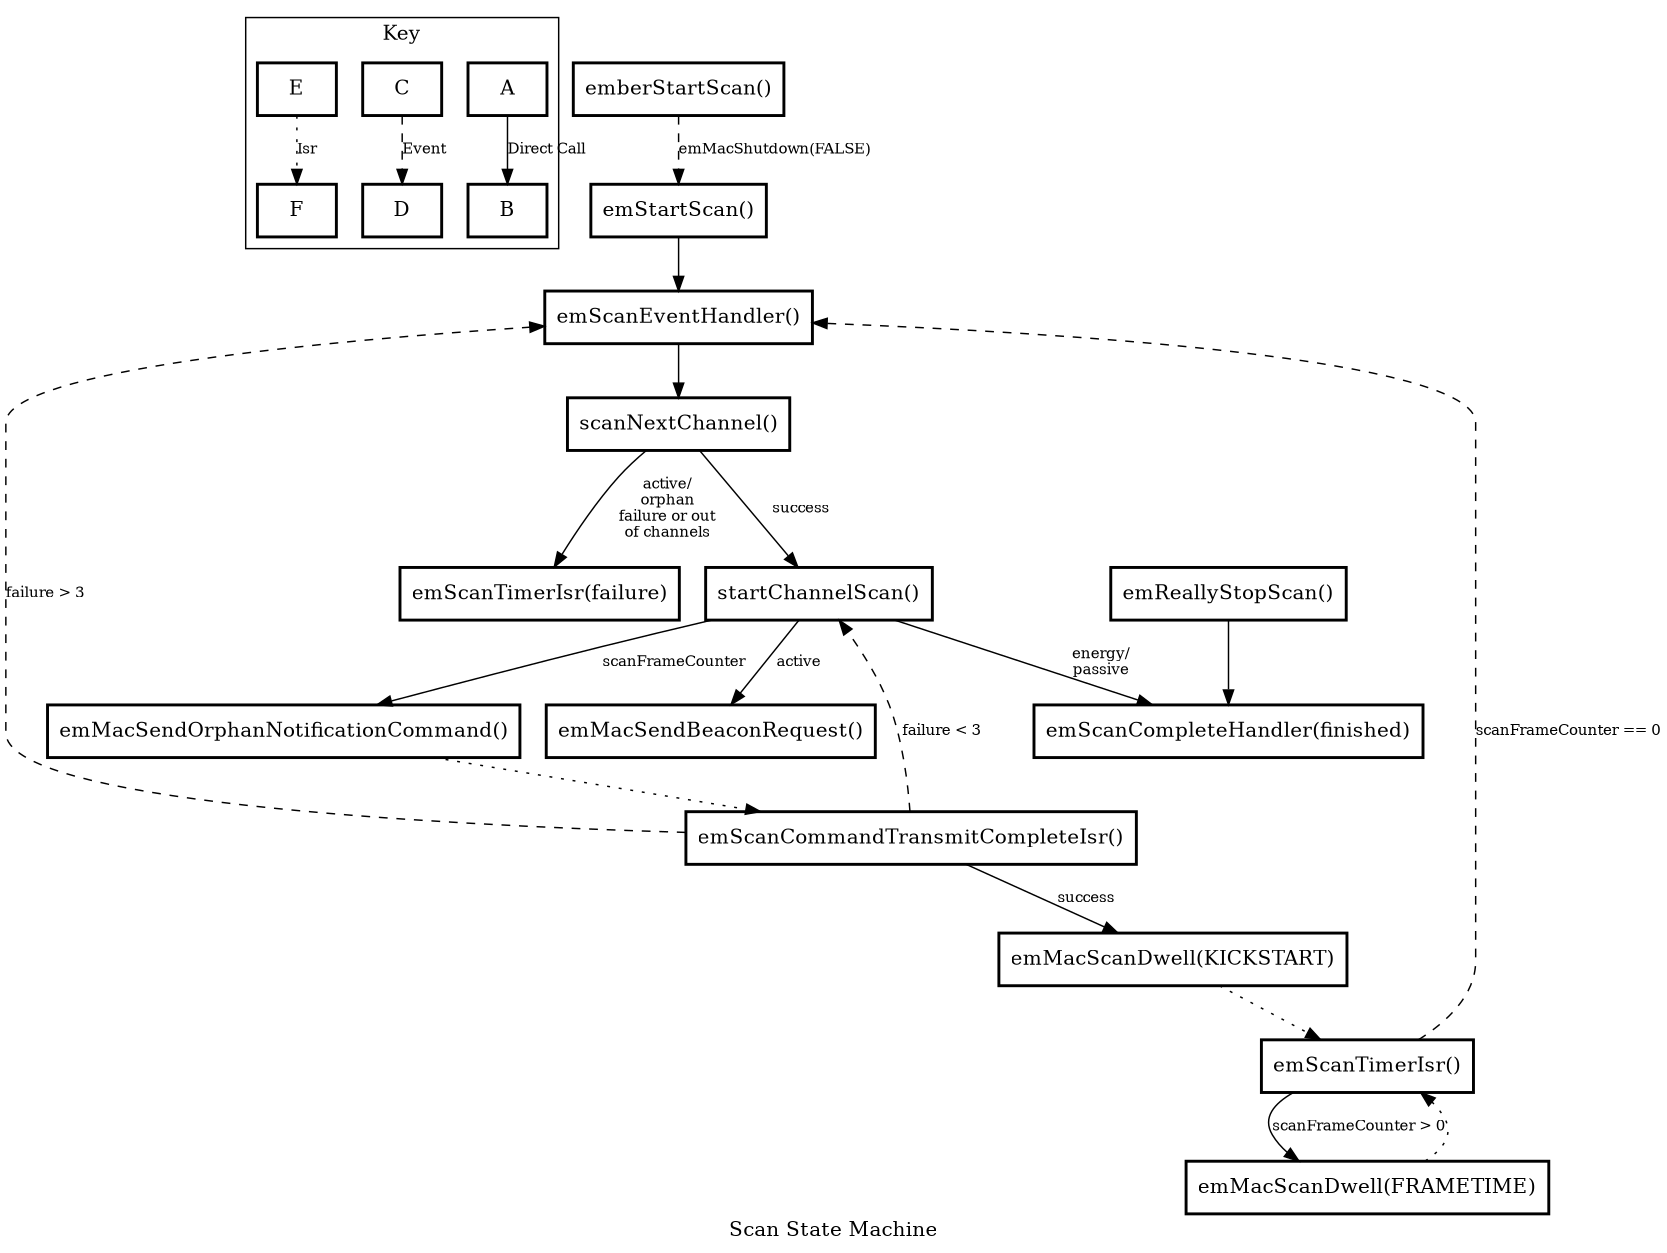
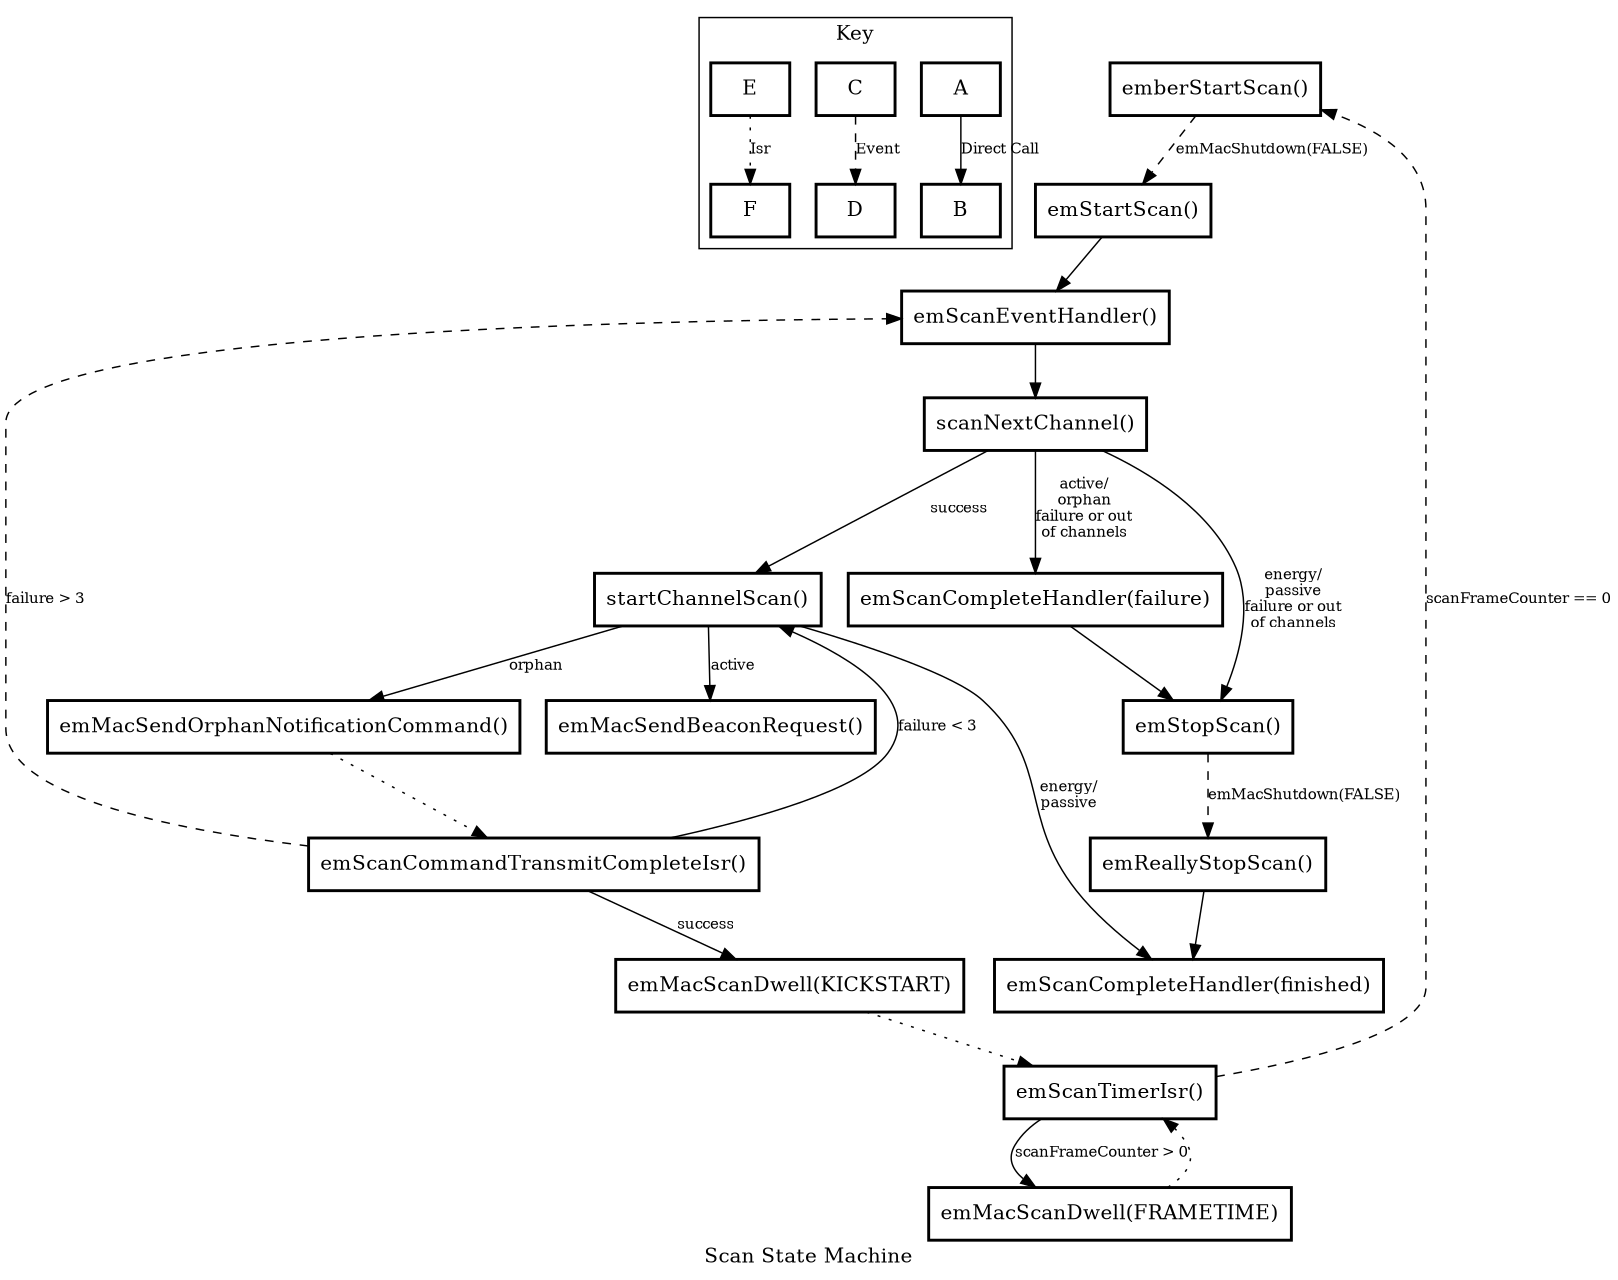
(1467, 413) -> (1426, 647)
(540, 594) -> (1035, 600)
(674, 663) -> (536, 666)
(893, 717) -> (865, 772)
none -> (1208, 727)
